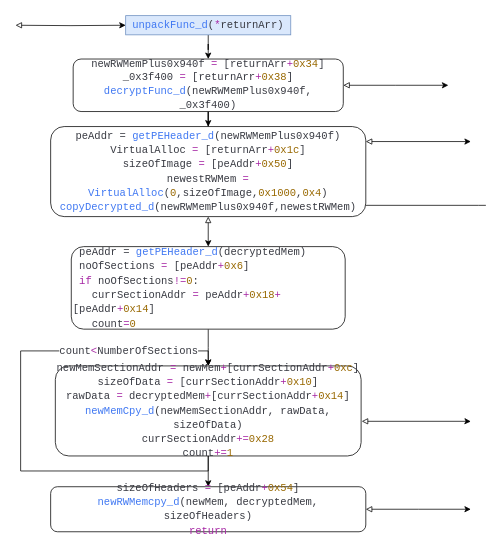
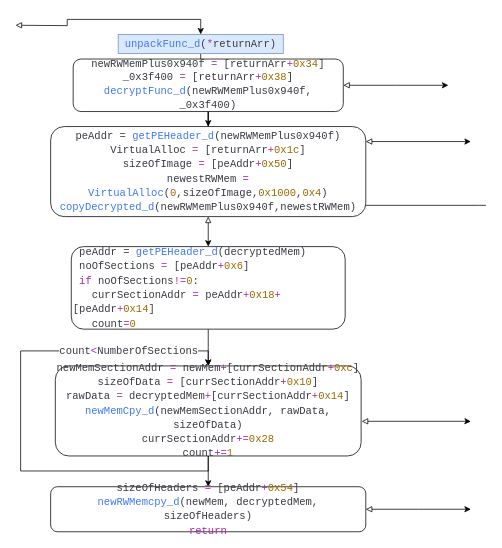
(208, 25) -> (201, 44)
